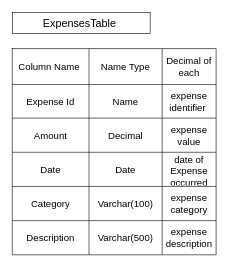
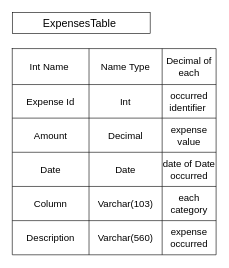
(51, 66) -> (51, 66)
(126, 101) -> (126, 101)
(189, 101) -> (189, 101)
(189, 170) -> (189, 170)
(51, 204) -> (51, 204)
(126, 204) -> (126, 204)
(189, 204) -> (189, 204)
(126, 238) -> (126, 238)
(189, 238) -> (189, 238)
